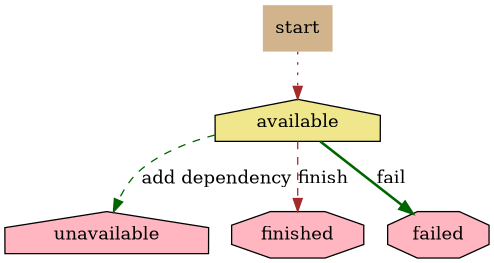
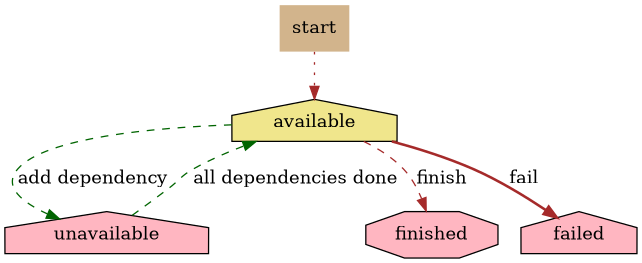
(361, 173) -> (472, 169)
none -> (184, 175)
(438, 235) -> (579, 235)
